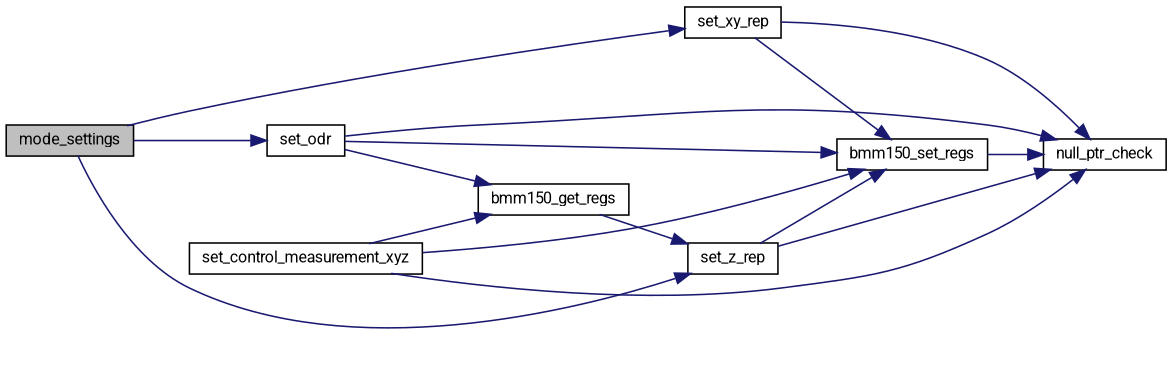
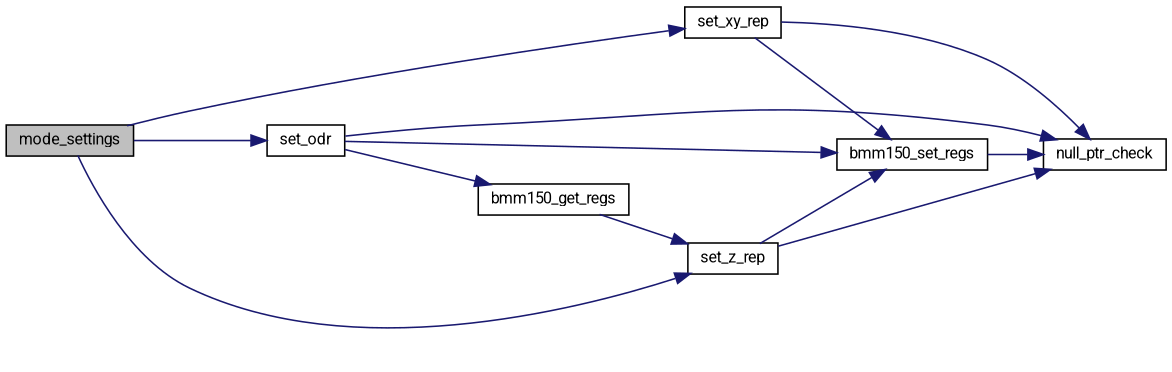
(306, 259) -> none
